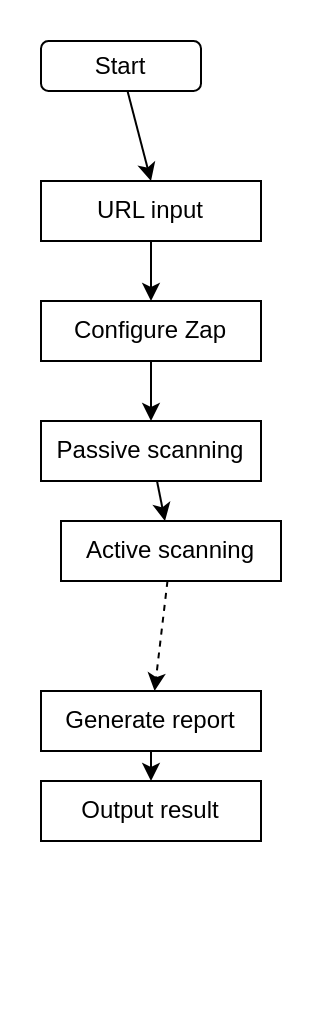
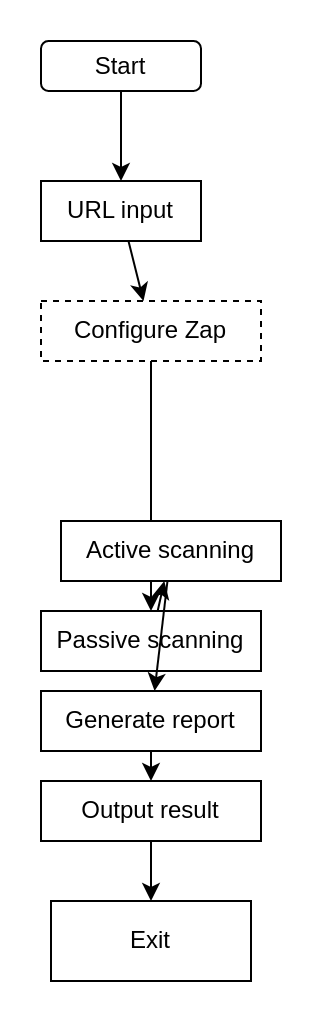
(151, 211) -> (121, 211)
(151, 331) -> (151, 331)
(151, 451) -> (151, 641)
(162, 630) -> (162, 630)
none -> (151, 864)
none -> (151, 941)
